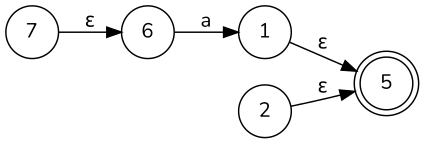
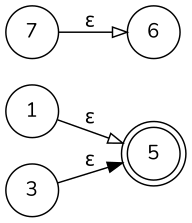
(83, 32) -> (86, 32)
(199, 32) -> none
(316, 54) -> (83, 129)
(265, 111) -> (32, 190)
